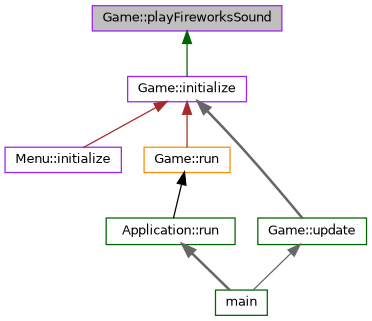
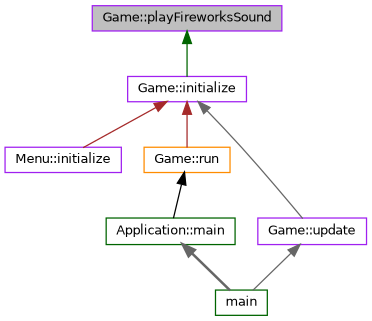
(256, 164) -> (256, 164)
(171, 231) -> (171, 231)
(312, 231) -> (312, 231)
